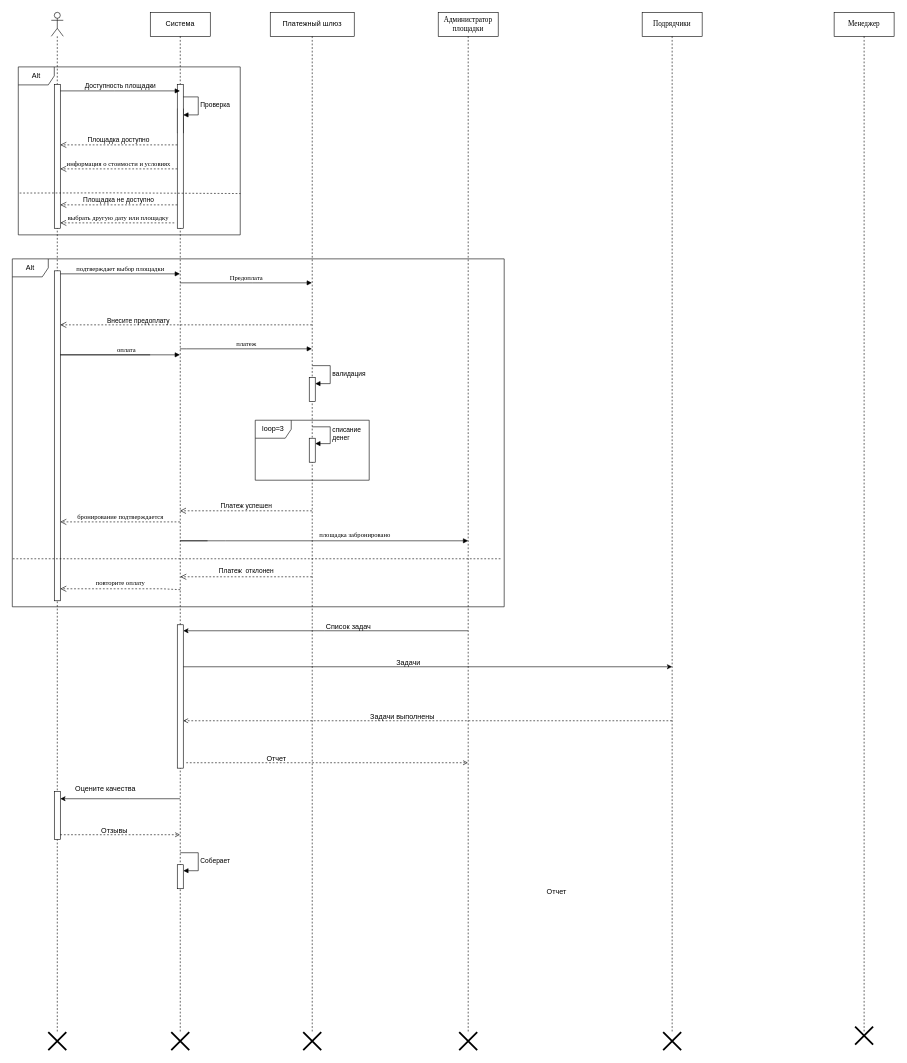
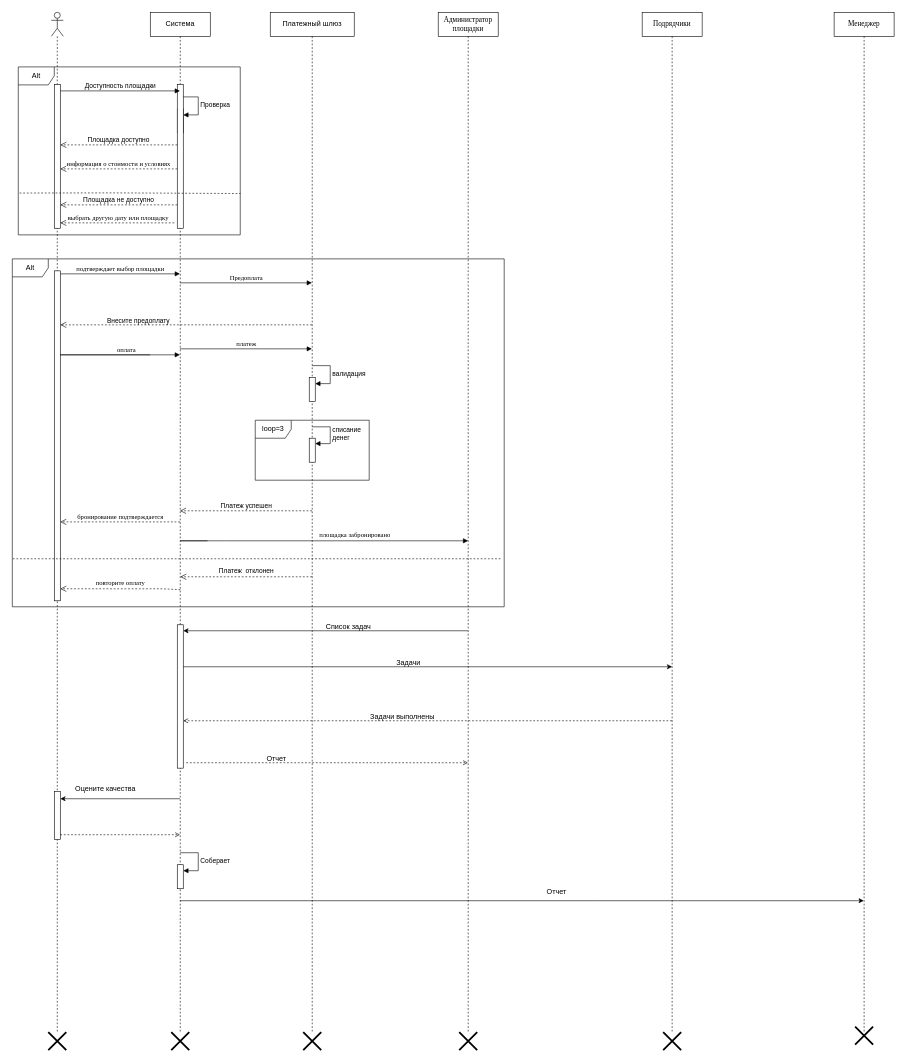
(114, 831) -> none
none -> (858, 901)
